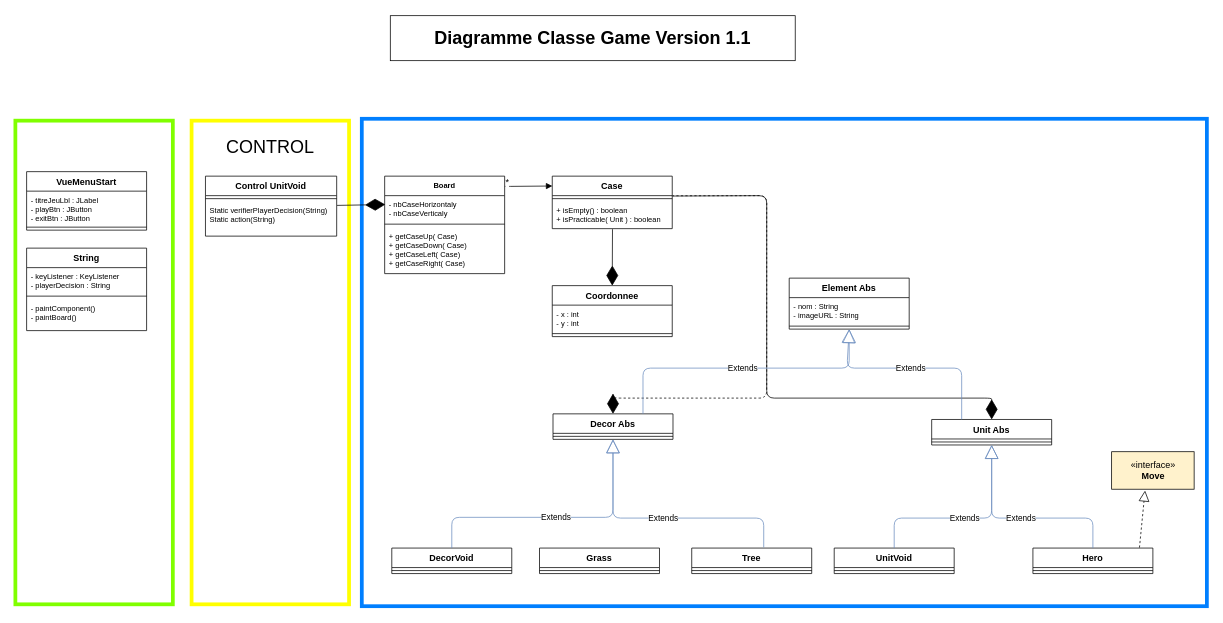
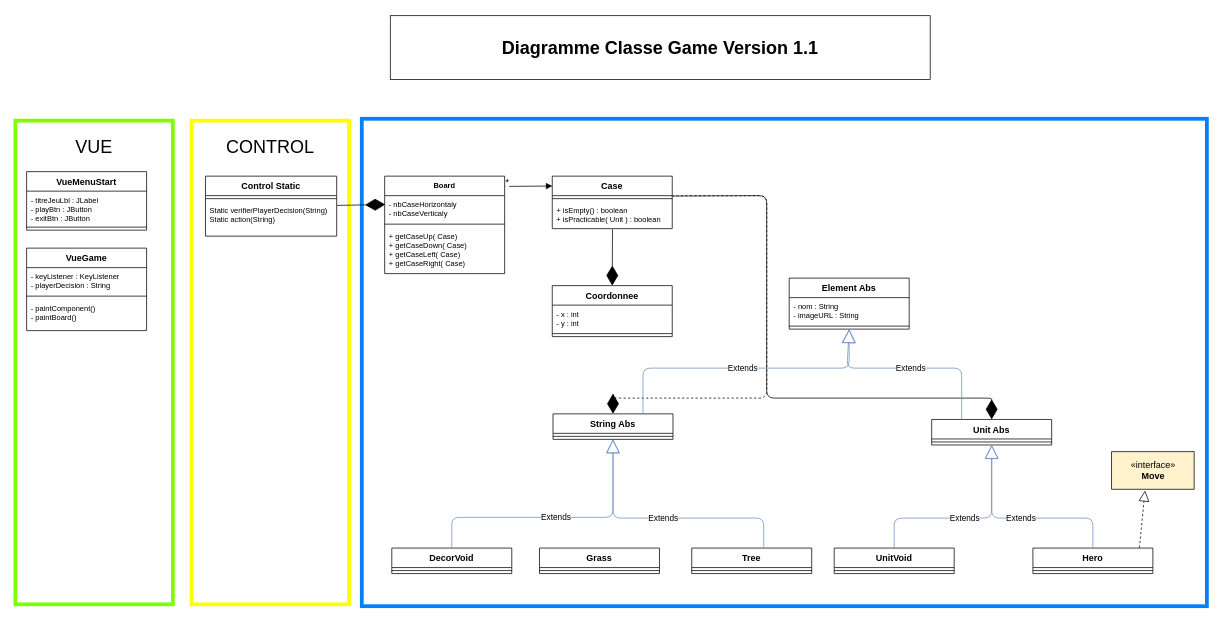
(593, 38) -> (660, 47)
none -> (94, 147)
(271, 186) -> (271, 186)
(86, 258) -> (86, 258)
(613, 424) -> (613, 424)
